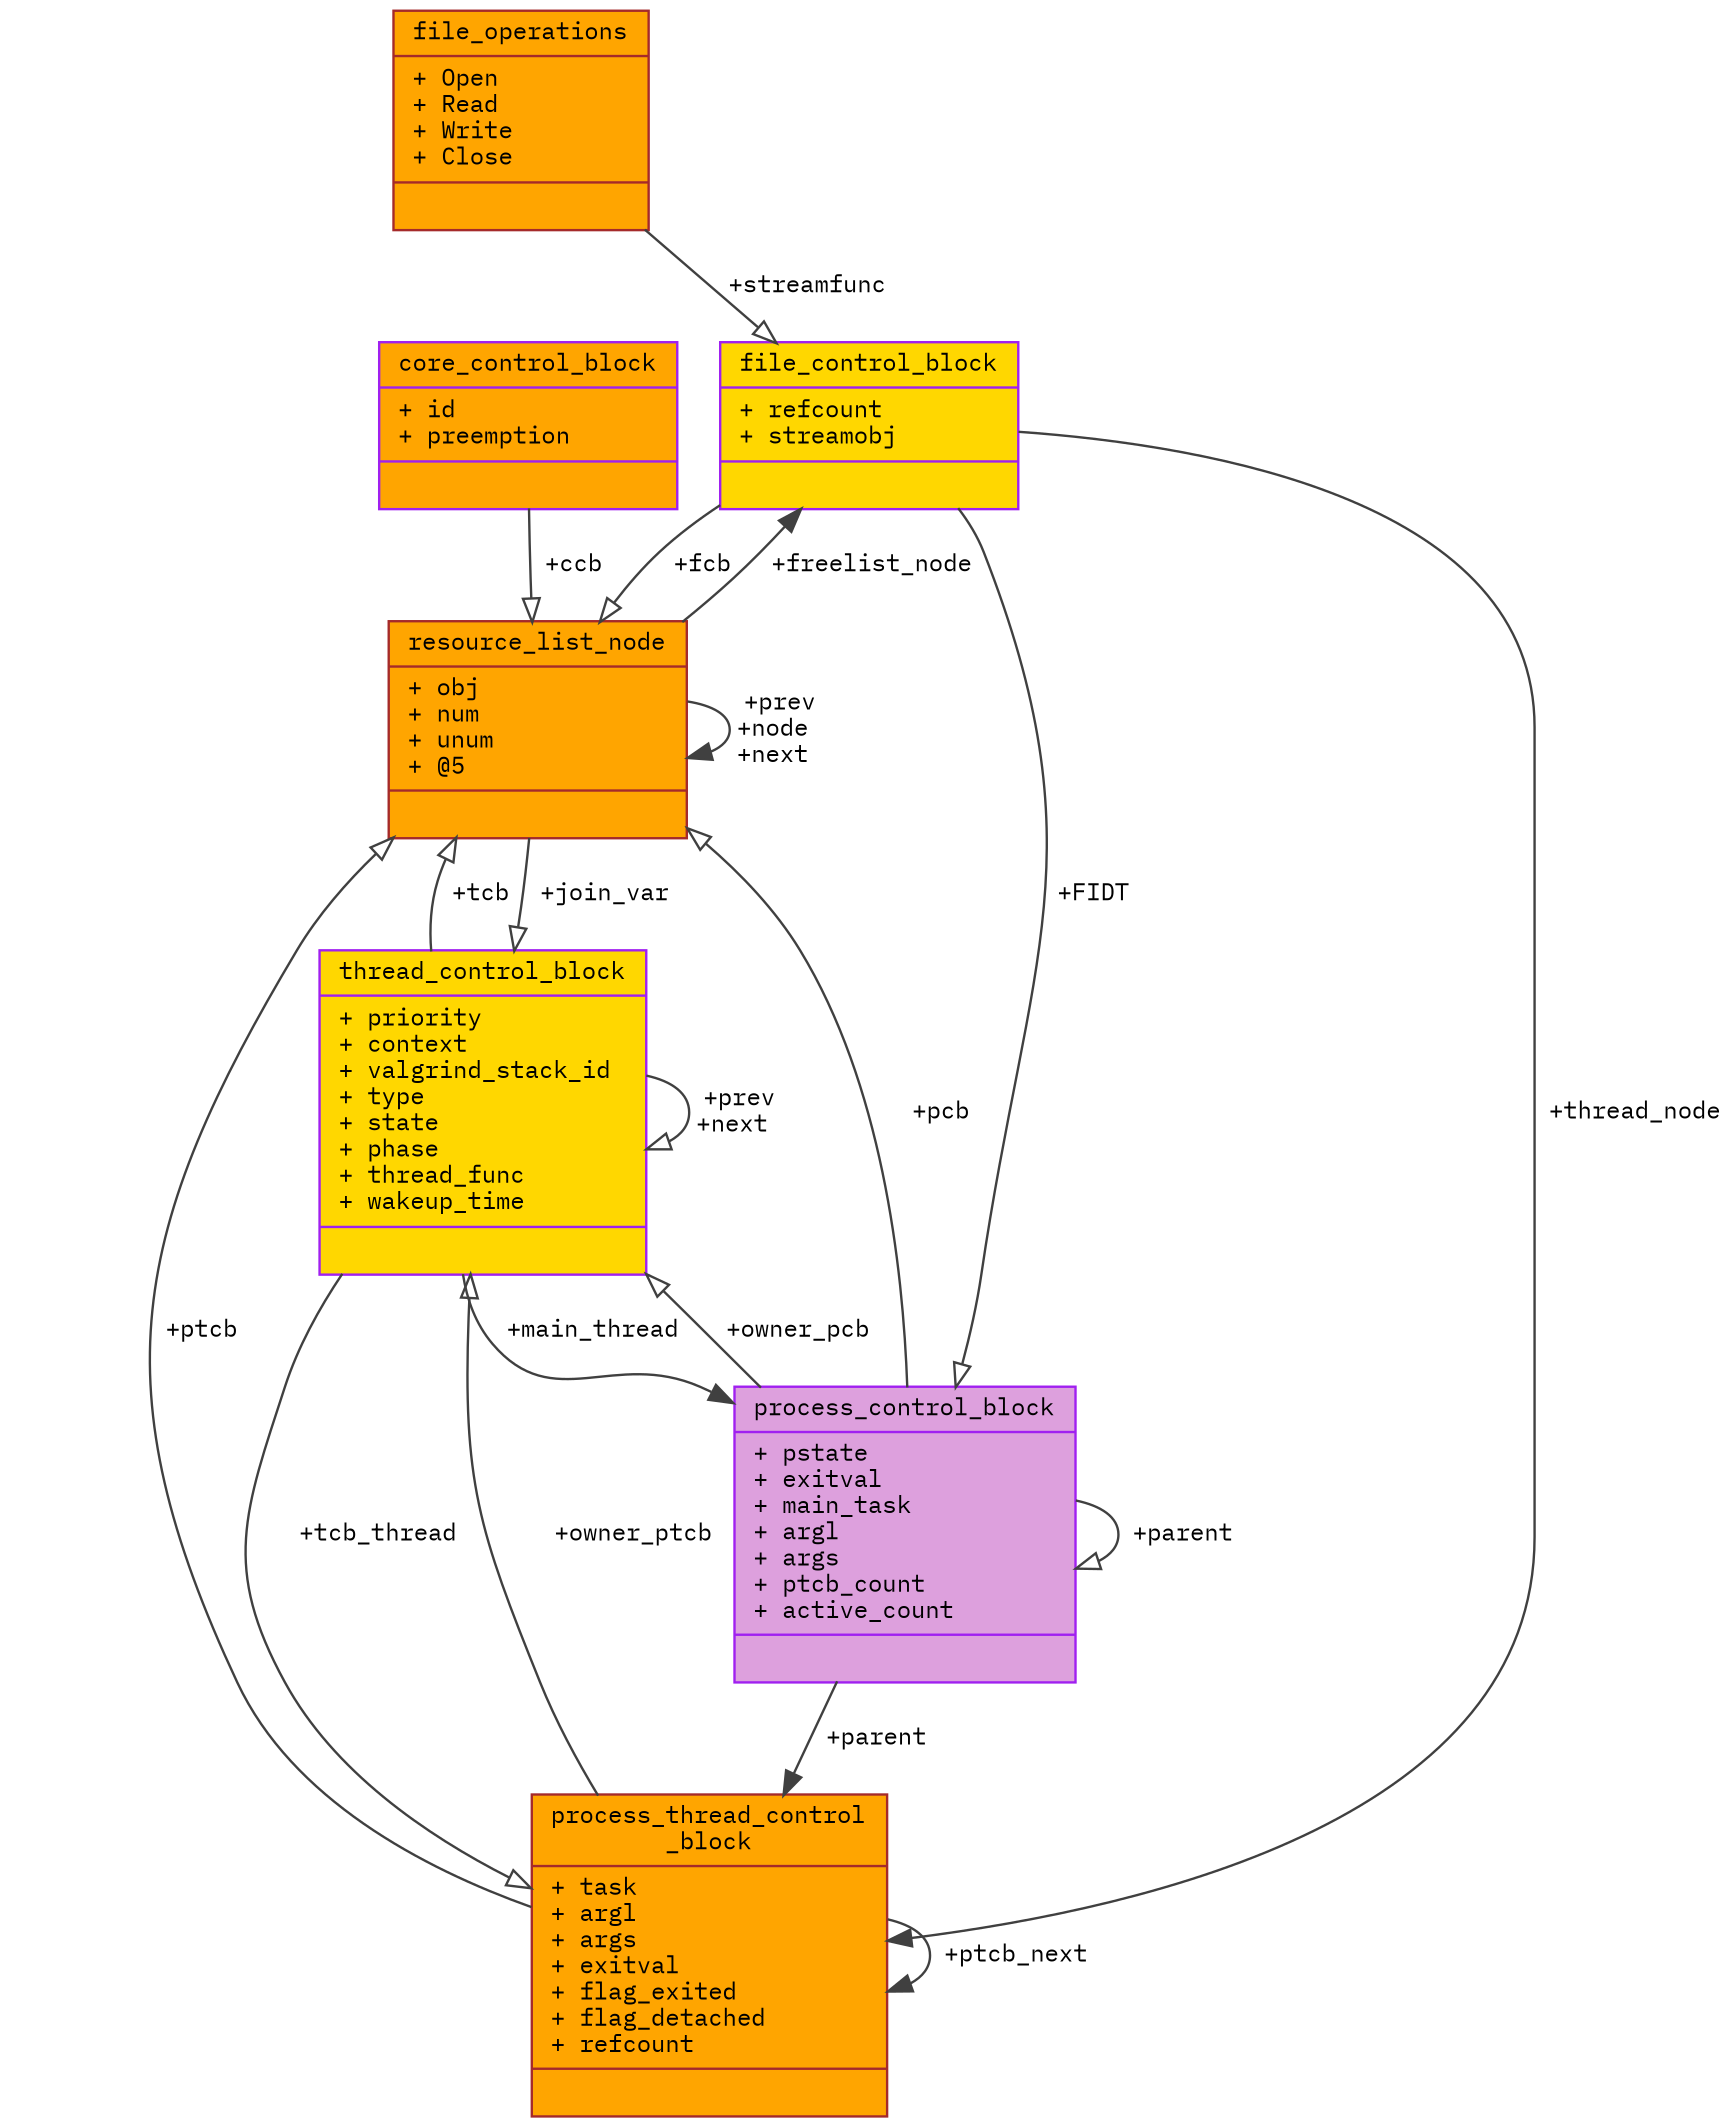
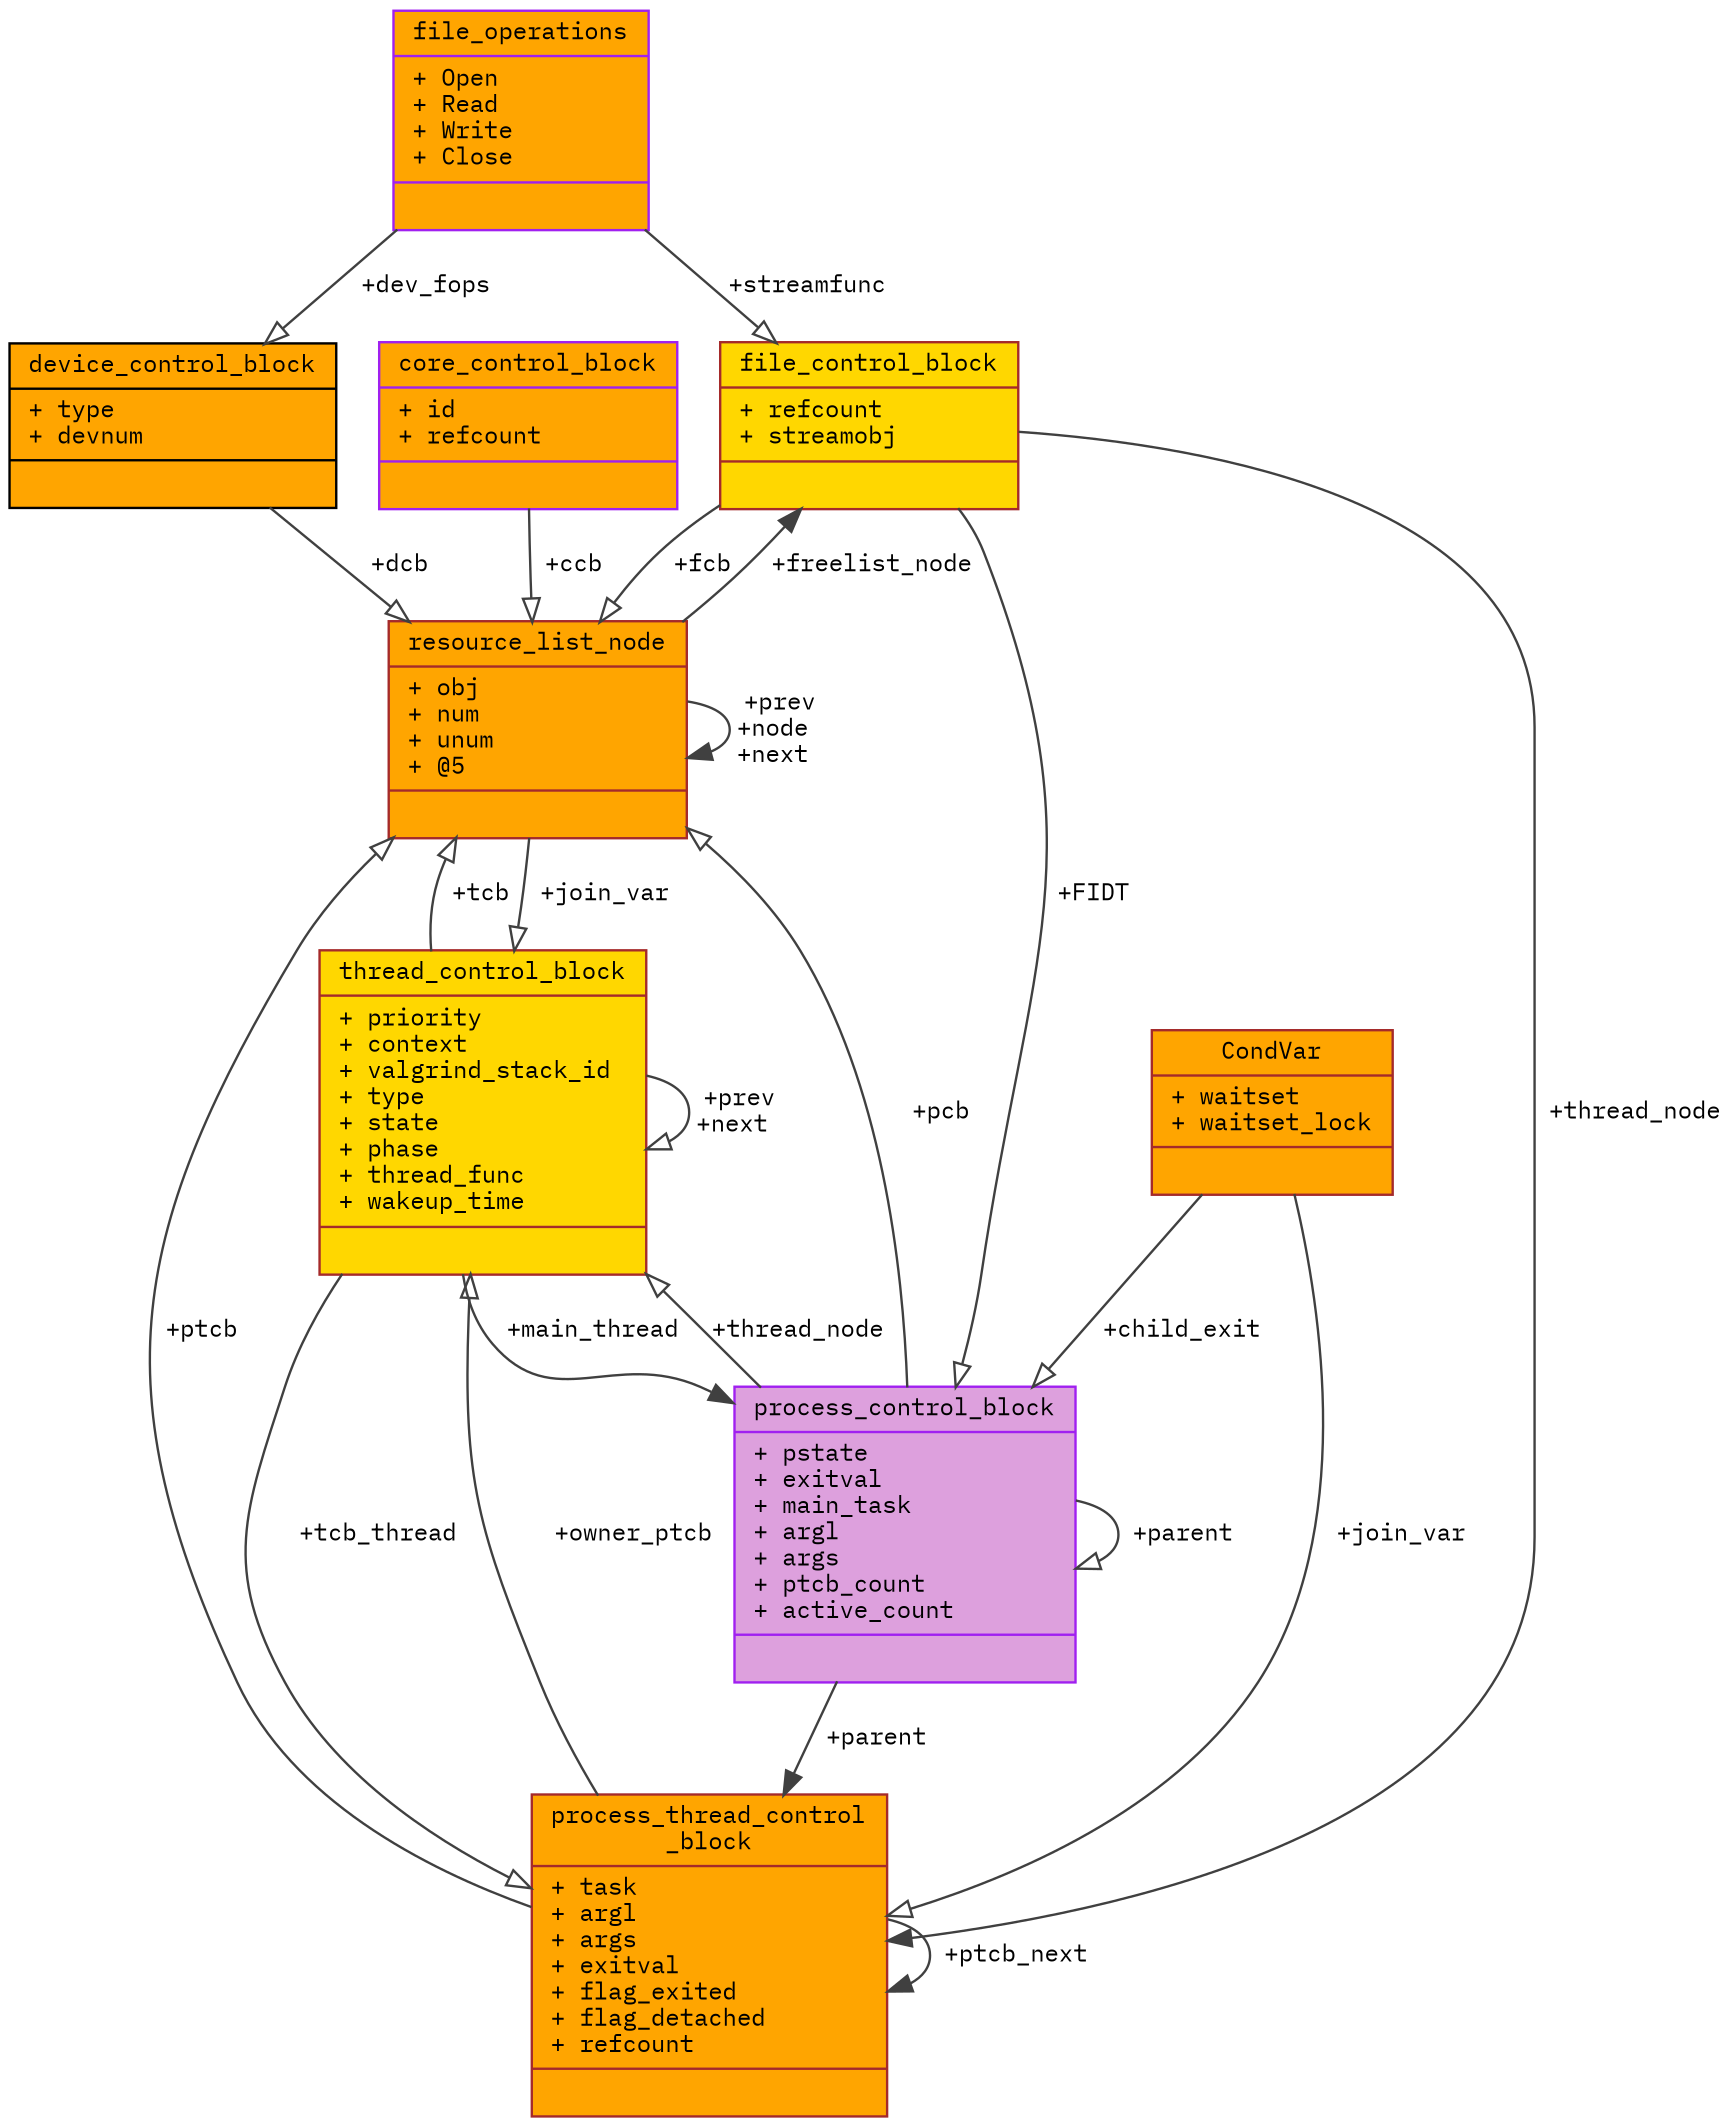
(521, 120) -> (521, 120)
none -> (173, 426)
(869, 426) -> (869, 426)
(485, 436) -> (471, 436)
(483, 1112) -> (483, 1112)
none -> (1272, 1112)
(792, 1331) -> (792, 1331)
